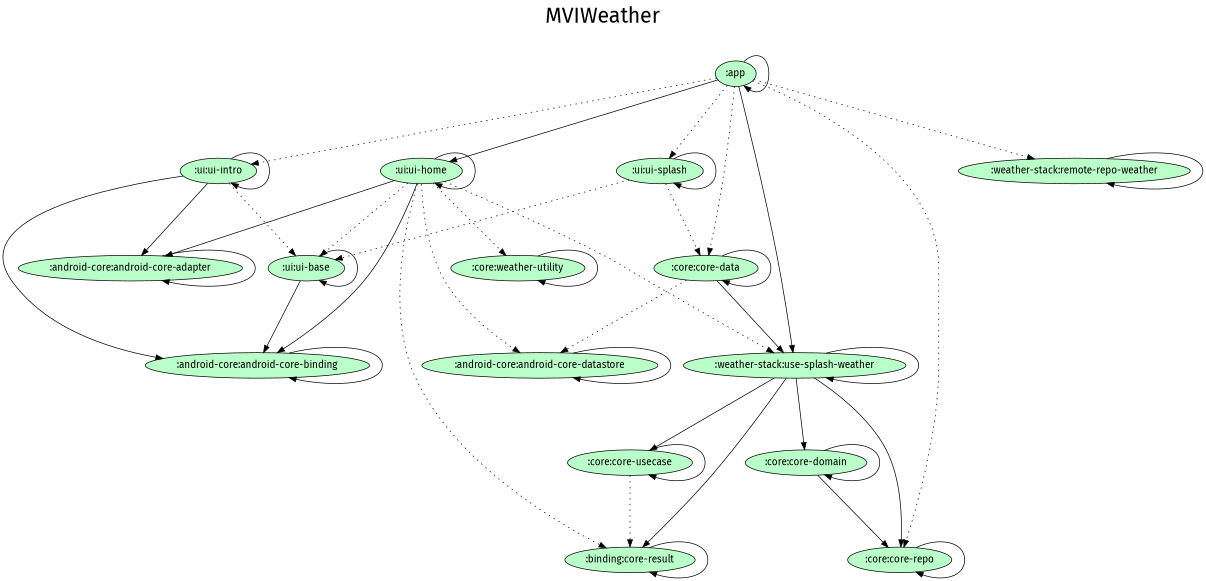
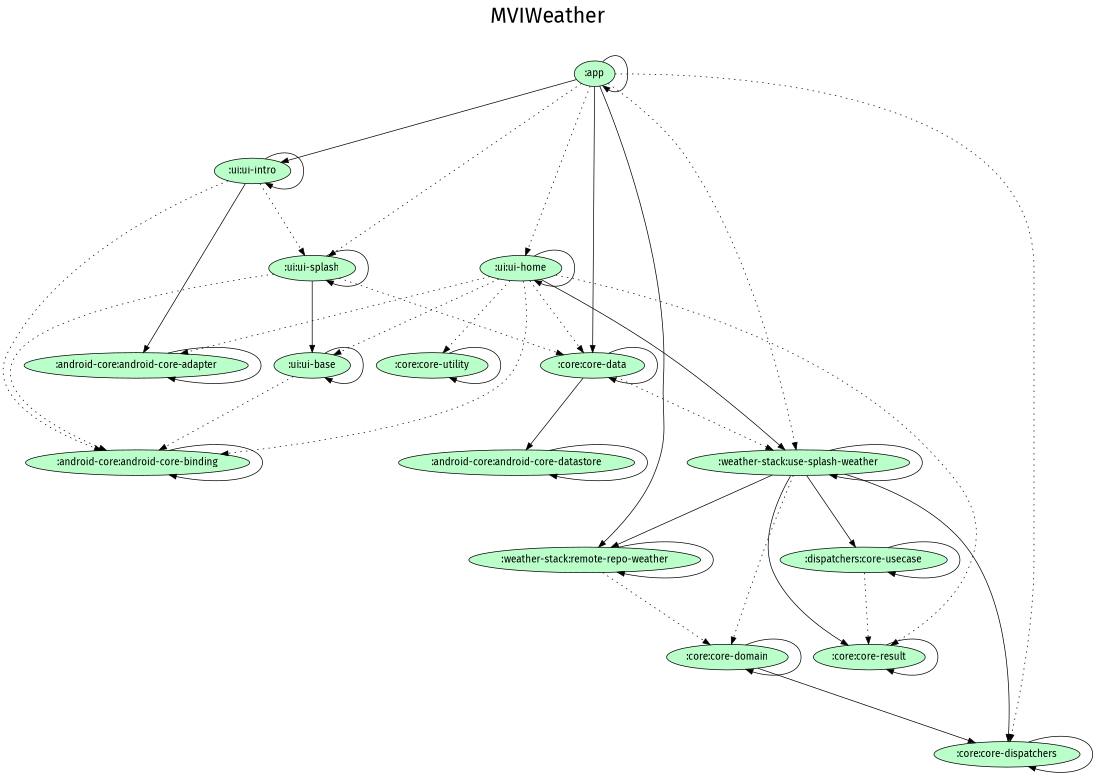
(891, 118) -> (662, 319)
(487, 120) -> (432, 120)
(587, 120) -> (559, 167)
(725, 168) -> (594, 216)
(769, 215) -> (733, 245)
(260, 217) -> (280, 216)
(283, 217) -> (339, 314)
(486, 219) -> (312, 313)
(6, 250) -> (49, 296)
(610, 259) -> (672, 358)
(518, 268) -> (432, 365)
(366, 279) -> (422, 419)
(444, 280) -> (554, 314)
(284, 314) -> (229, 412)
(748, 314) -> (691, 412)
(627, 315) -> (557, 411)
none -> (72, 320)
(800, 410) -> (762, 556)
(630, 463) -> (864, 560)
none -> (695, 510)
(630, 560) -> (869, 657)
(900, 560) -> (1007, 754)
none -> (653, 607)
